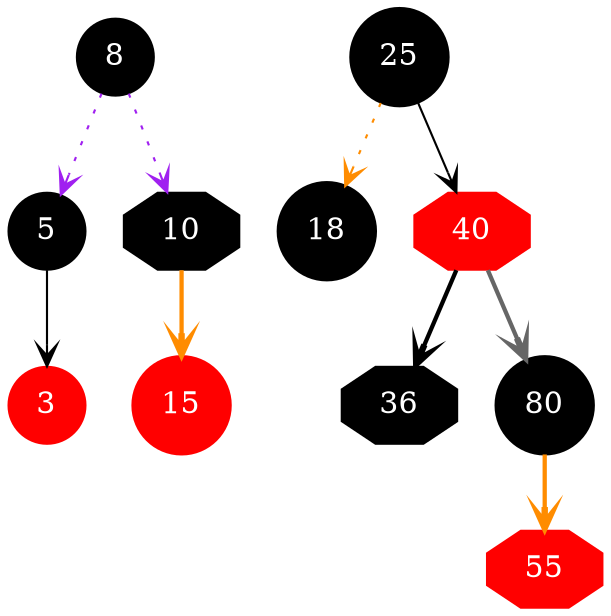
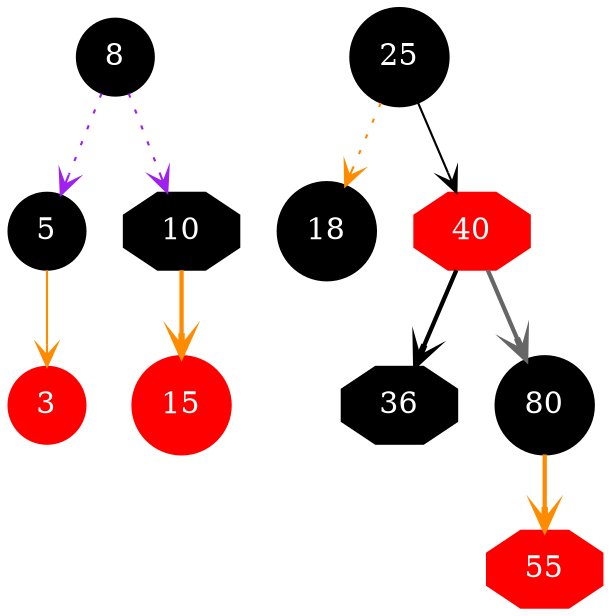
(47, 308) -> (47, 308)
